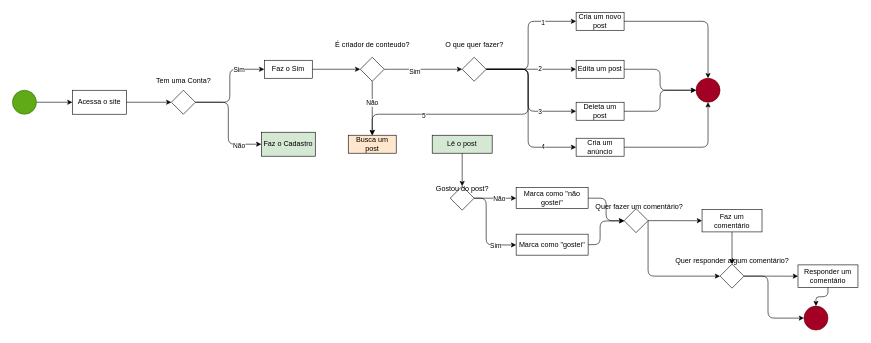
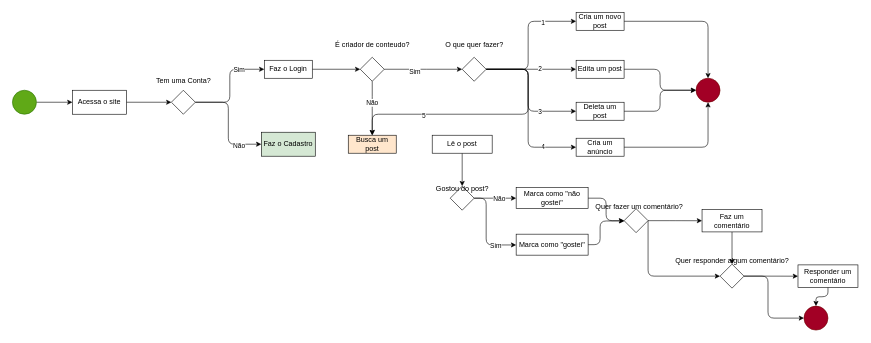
(288, 69) -> (288, 69)
(462, 144) -> (462, 144)
